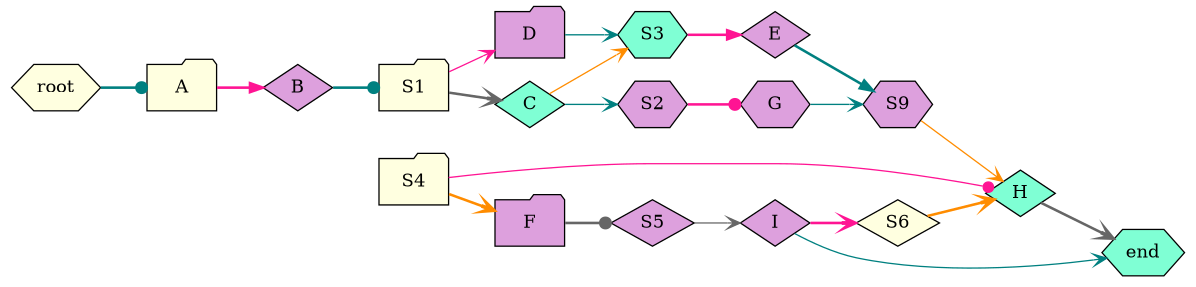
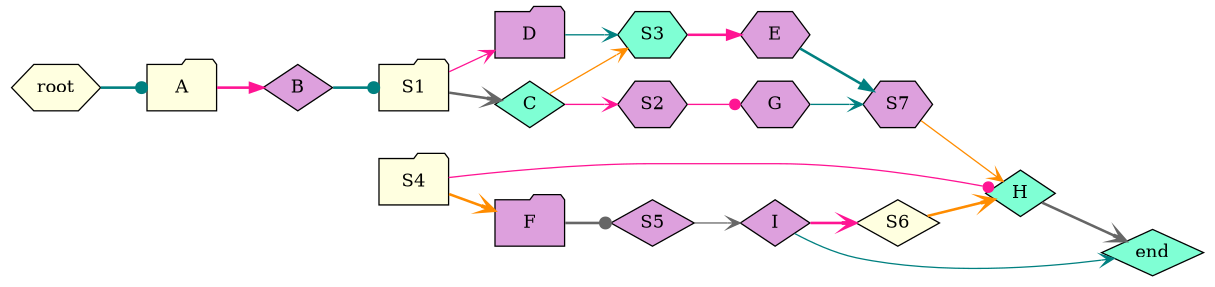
(775, 35) -> (775, 35)
(585, 104) -> (585, 104)
(709, 104) -> (709, 104)
(898, 104) -> (898, 104)
(1143, 253) -> (1153, 253)
